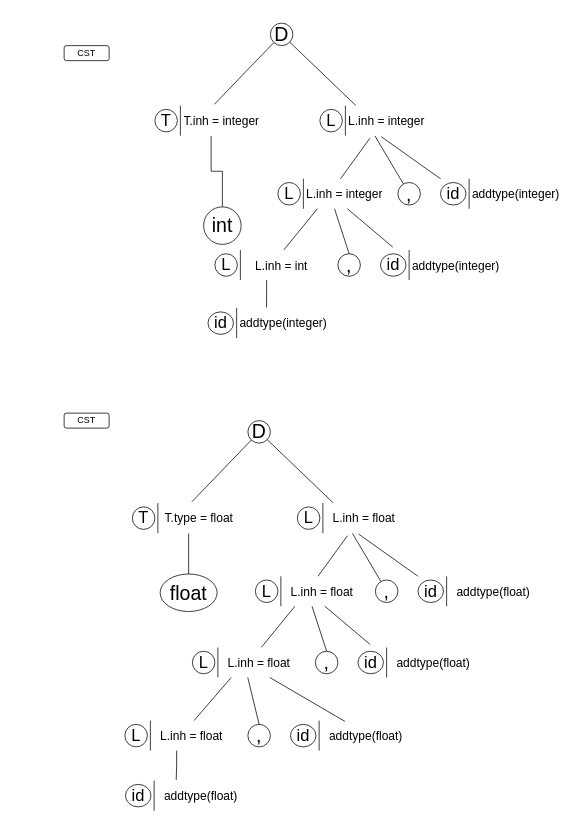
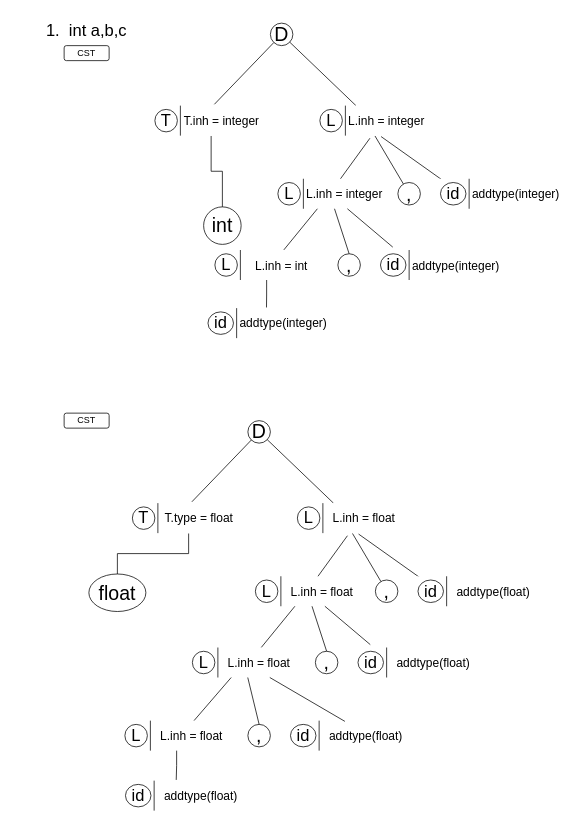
none -> (87, 30)
(189, 593) -> (117, 593)
